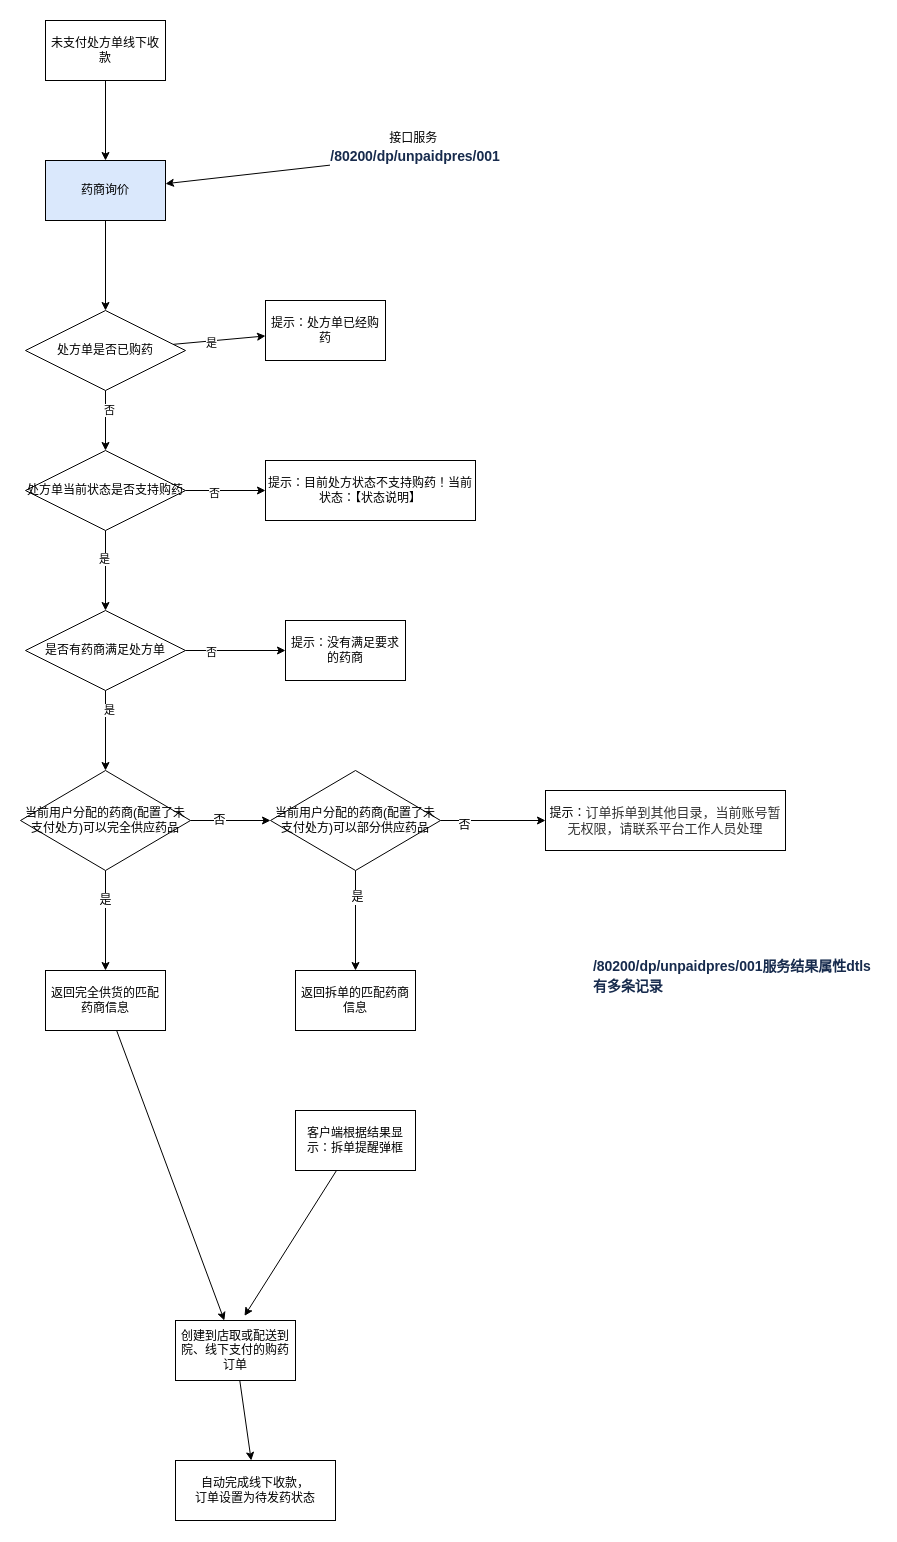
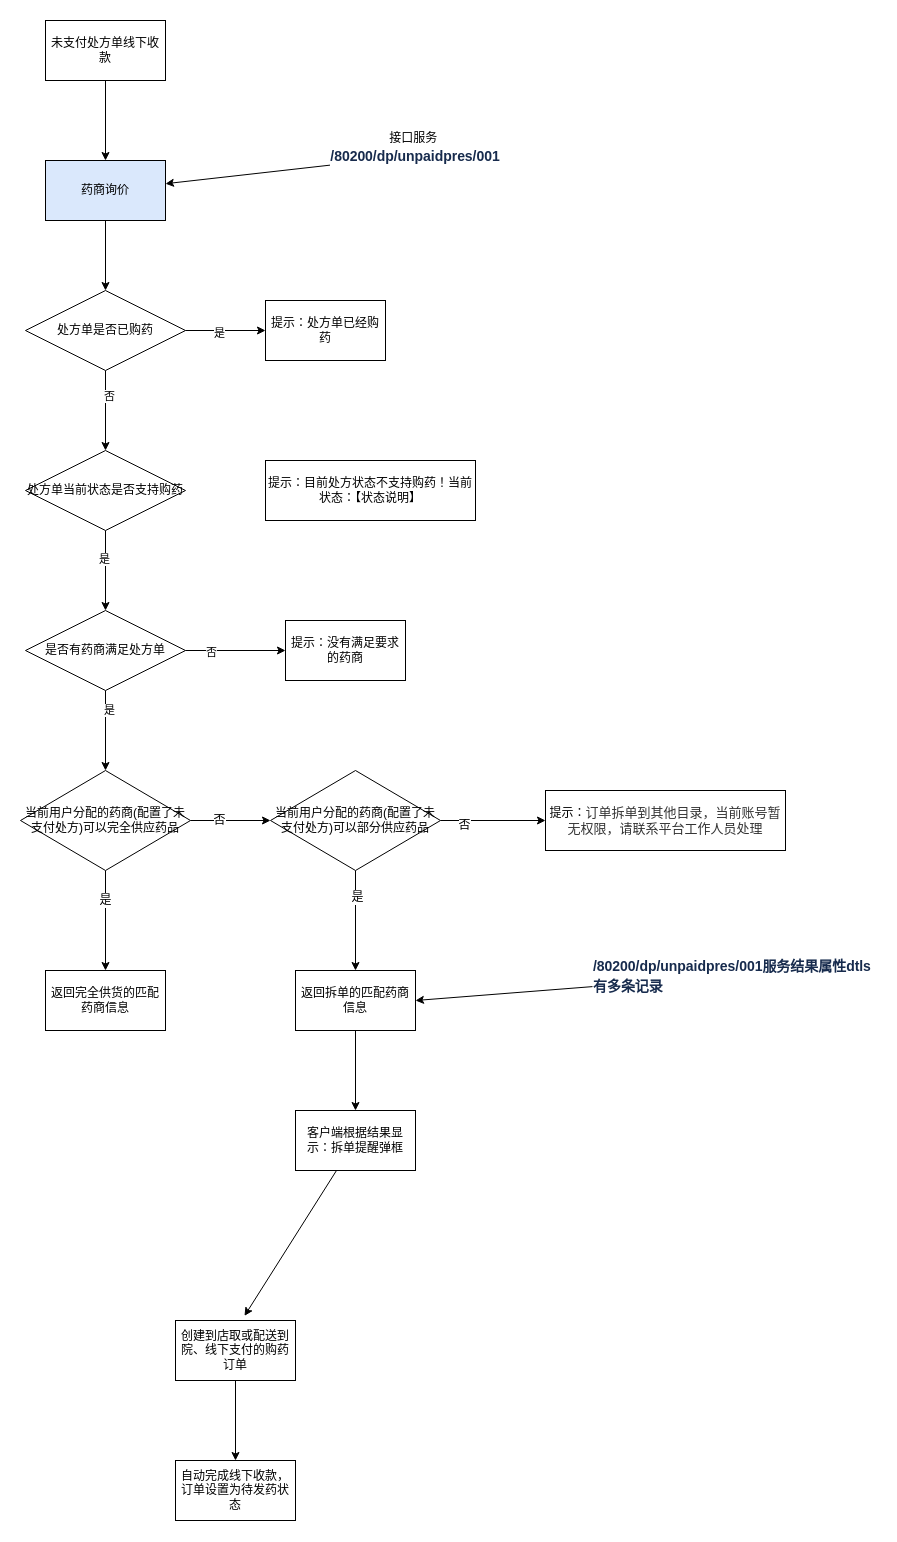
(106, 351) -> (106, 331)
(222, 491) -> none
none -> (508, 993)
none -> (356, 1067)
(169, 1173) -> none
(256, 1491) -> (236, 1491)
